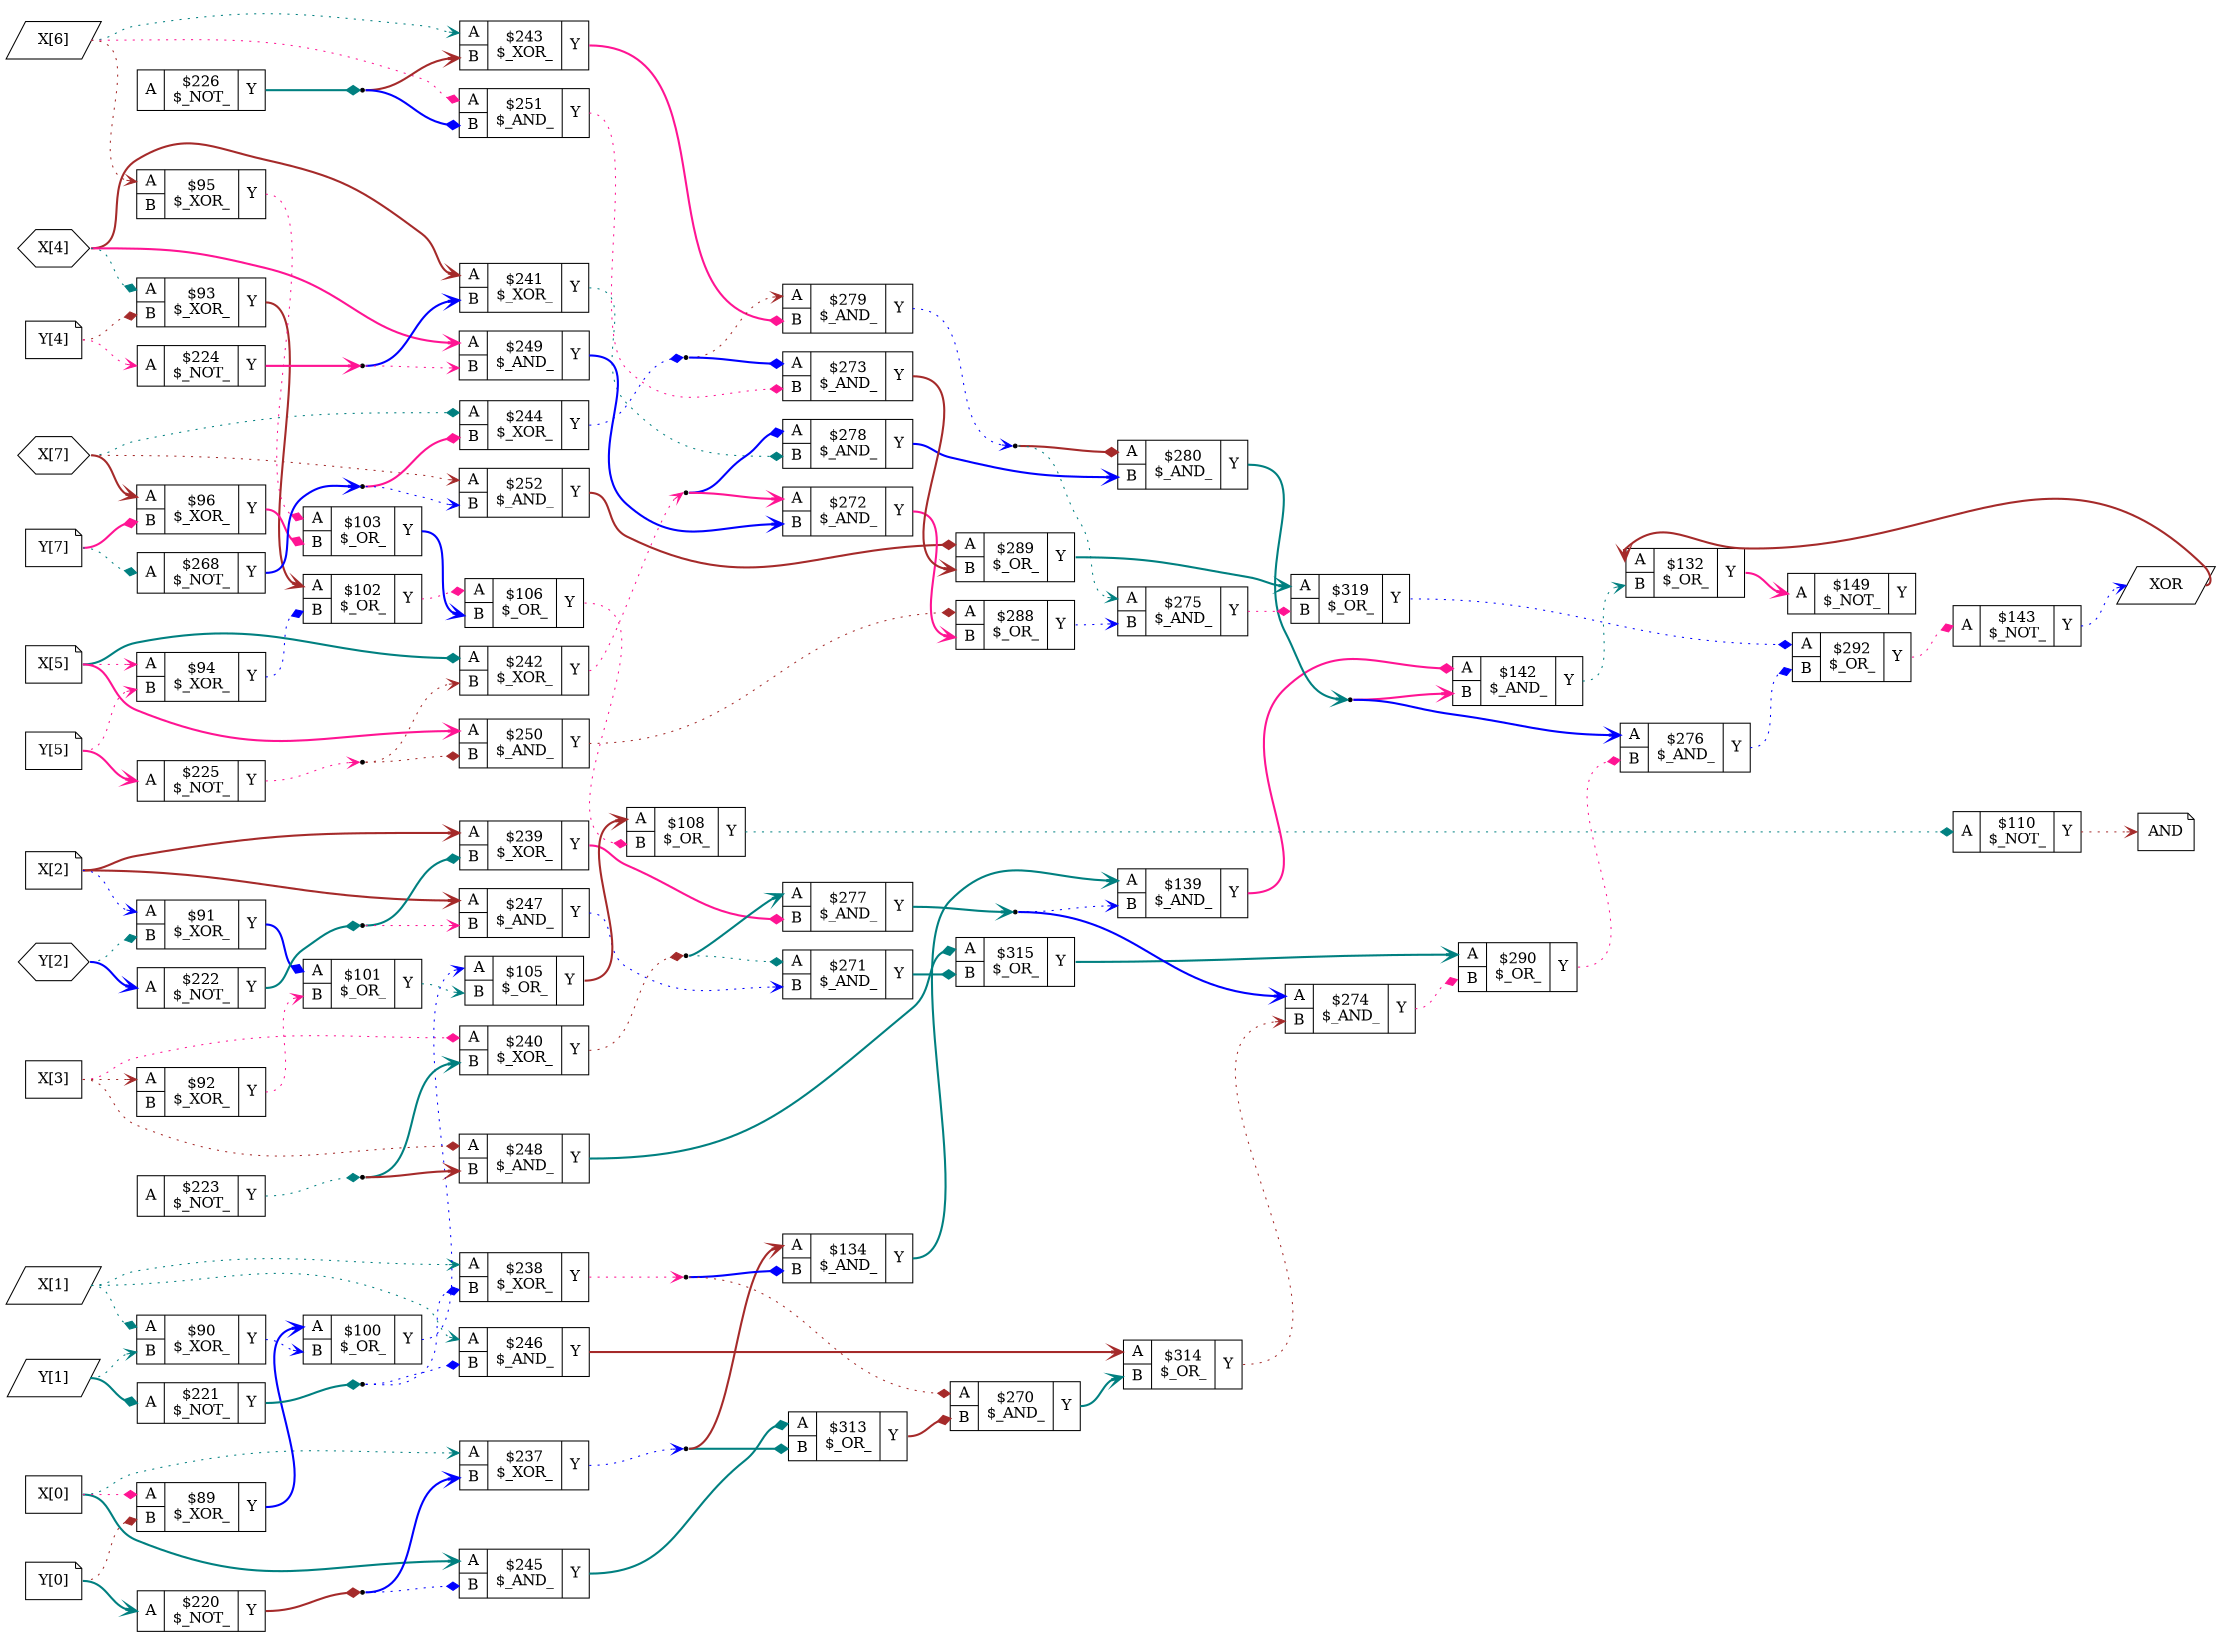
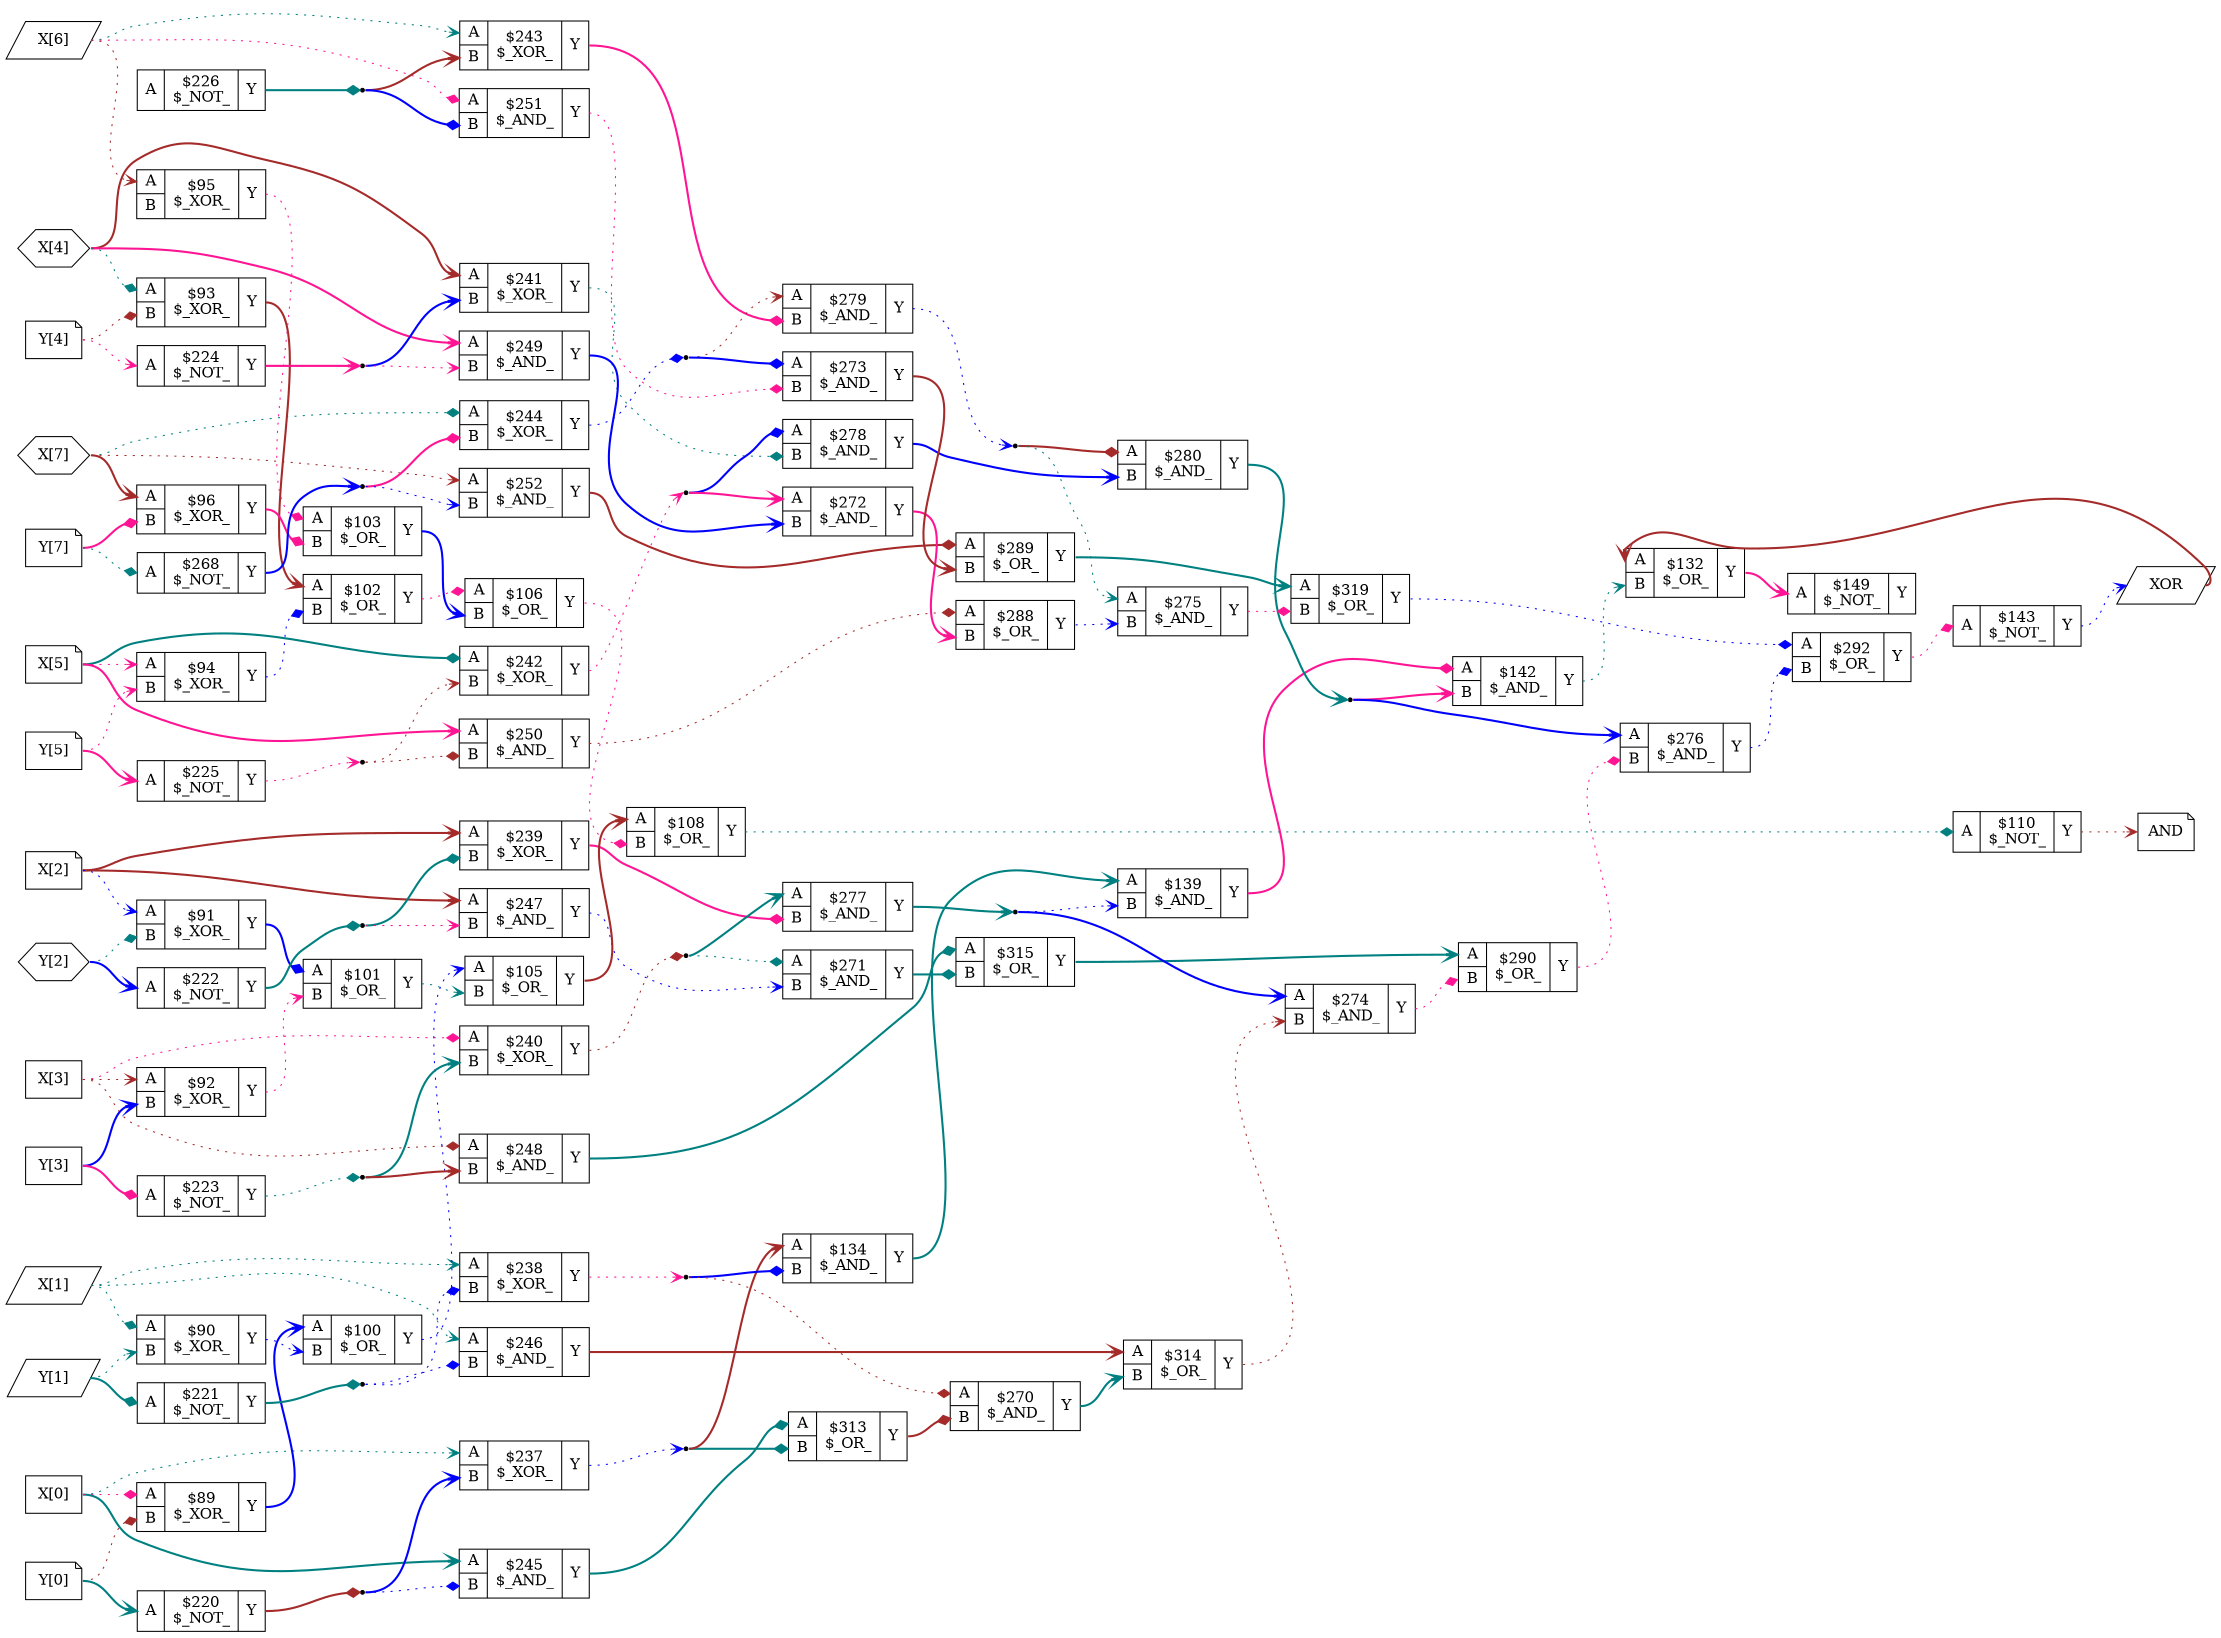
none -> (54, 1166)
